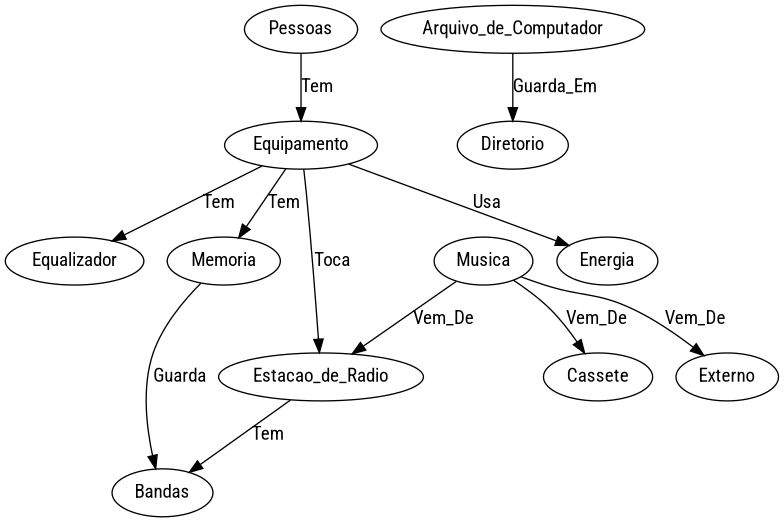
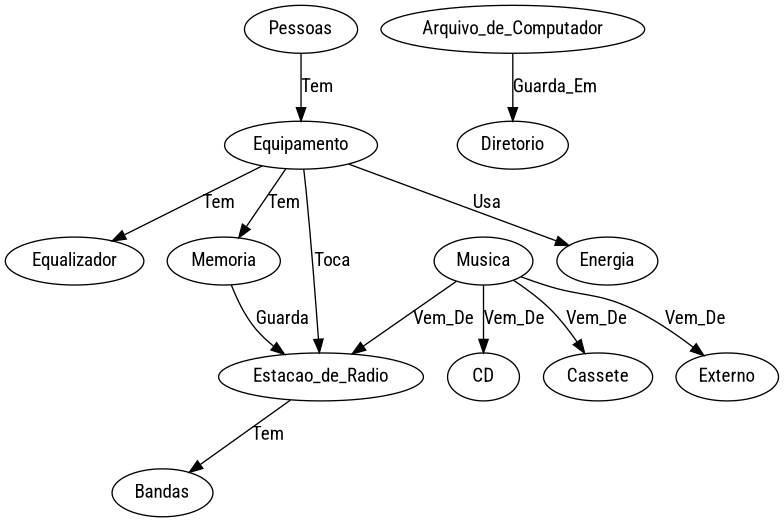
(151, 362) -> (248, 319)
none -> (484, 377)
